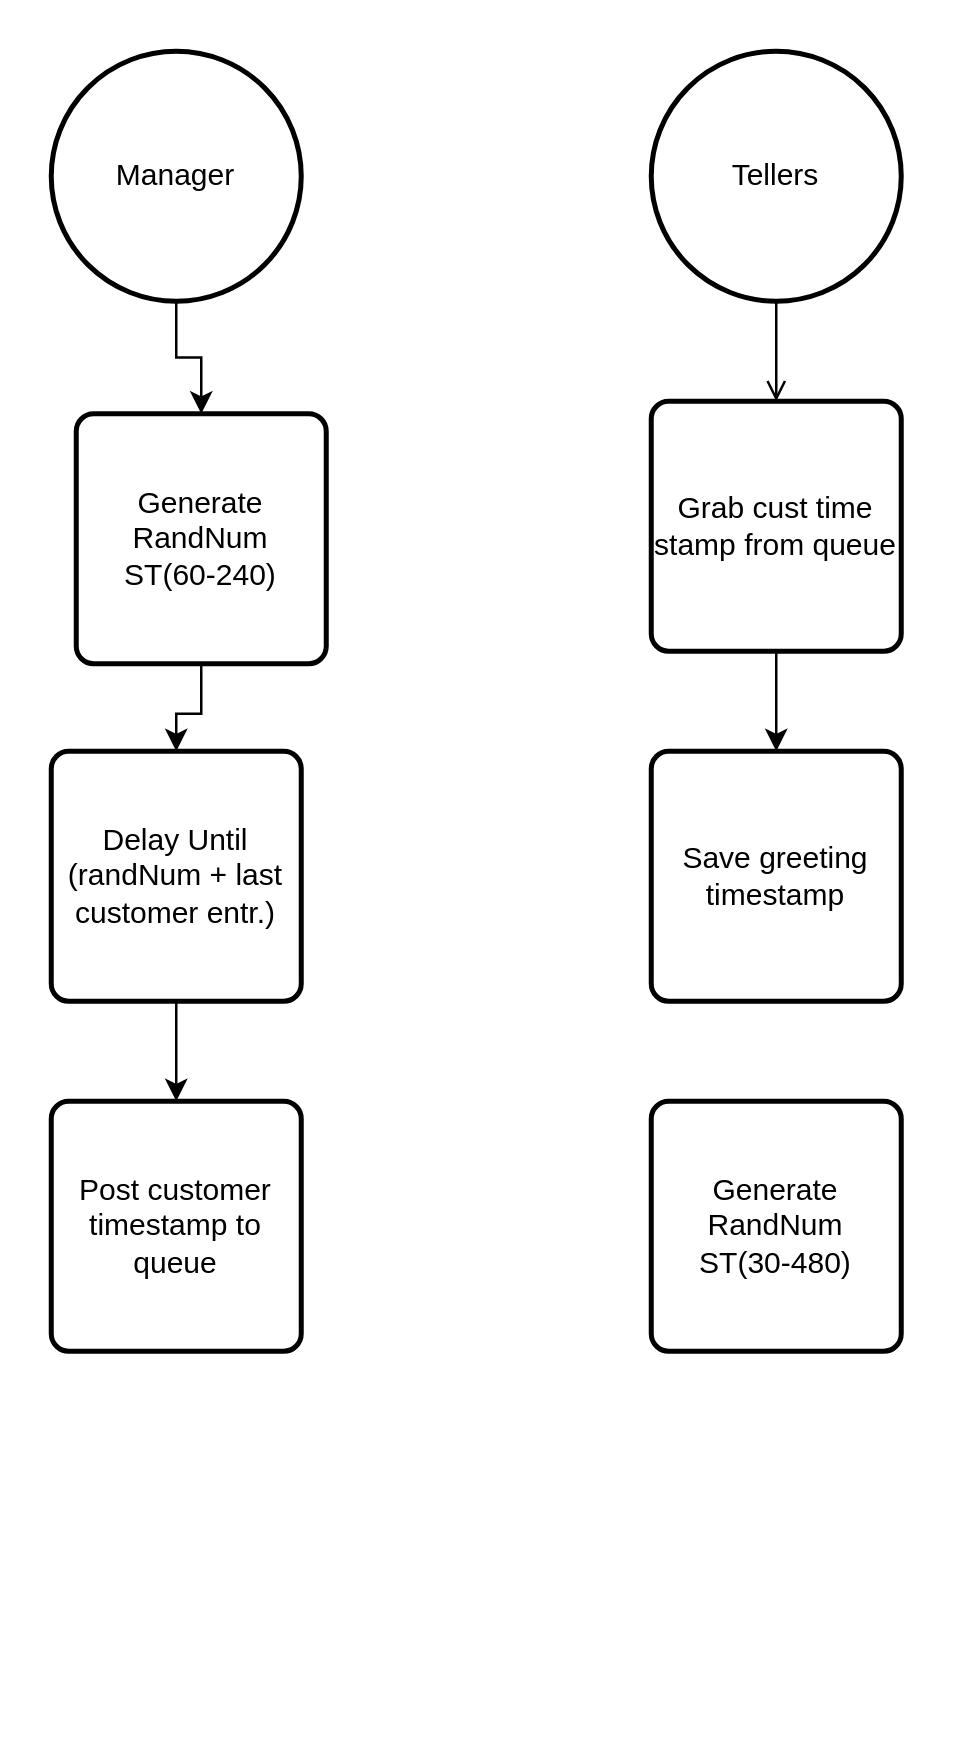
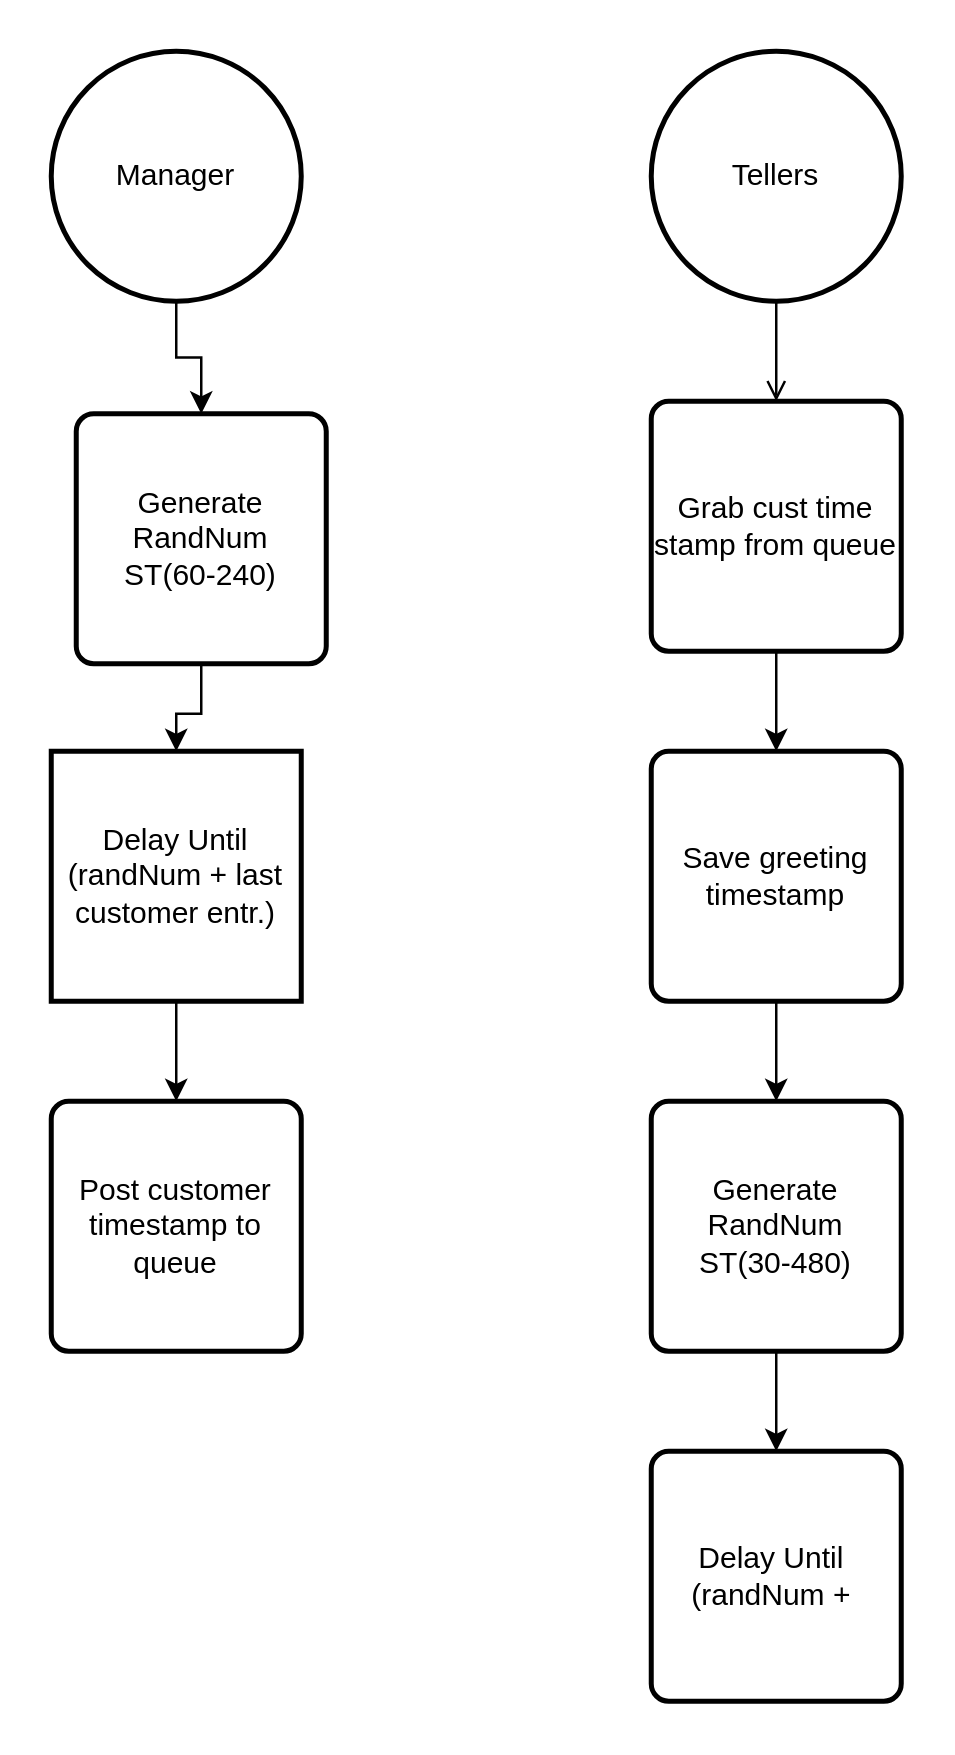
(176, 876) -> (176, 876)
none -> (776, 1043)
none -> (776, 1393)
none -> (776, 1576)
